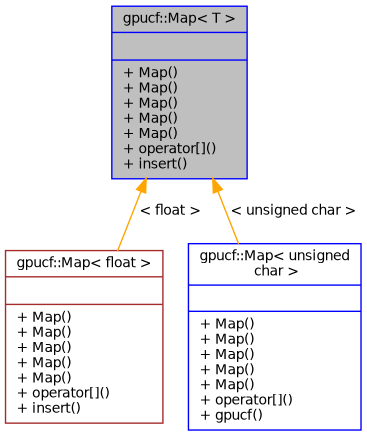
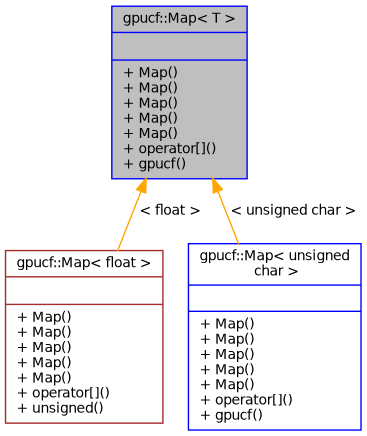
(155, 164) -> (155, 164)
(49, 409) -> (61, 409)
